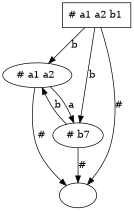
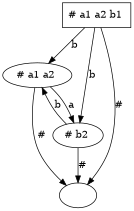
(78, 135) -> (78, 135)
